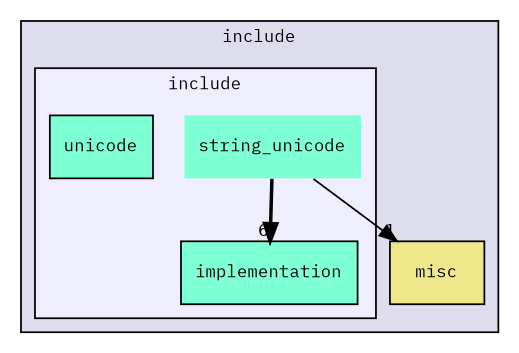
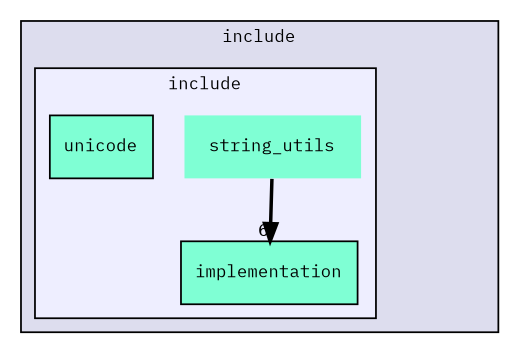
(273, 147) -> (273, 147)
(437, 273) -> none
